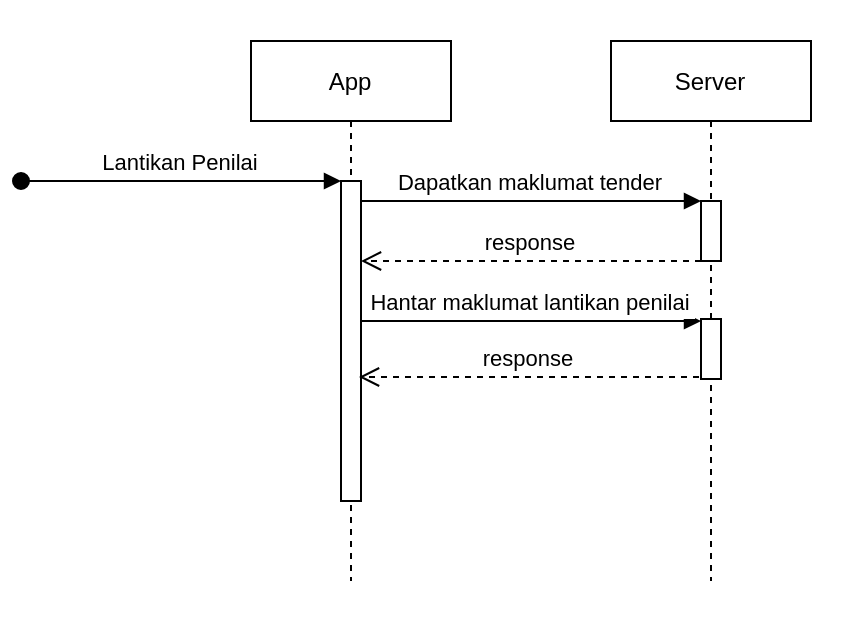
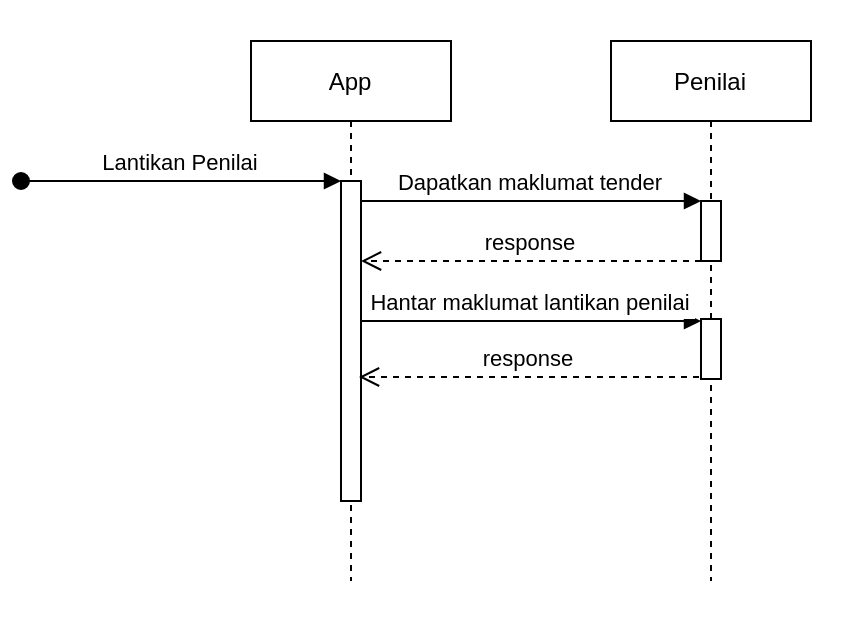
(710, 82) -> (710, 82)
